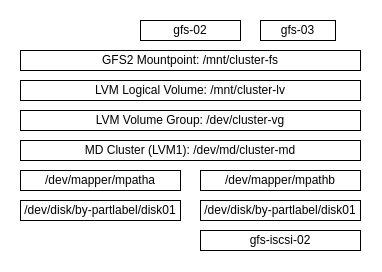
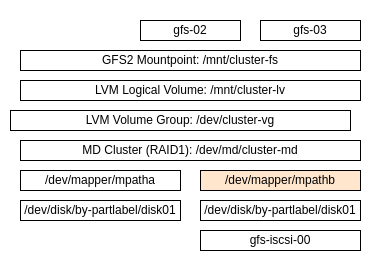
(298, 31) -> (311, 31)
(191, 121) -> (181, 121)
(191, 151) -> (191, 151)
(281, 181) -> (281, 181)
(281, 241) -> (281, 241)
